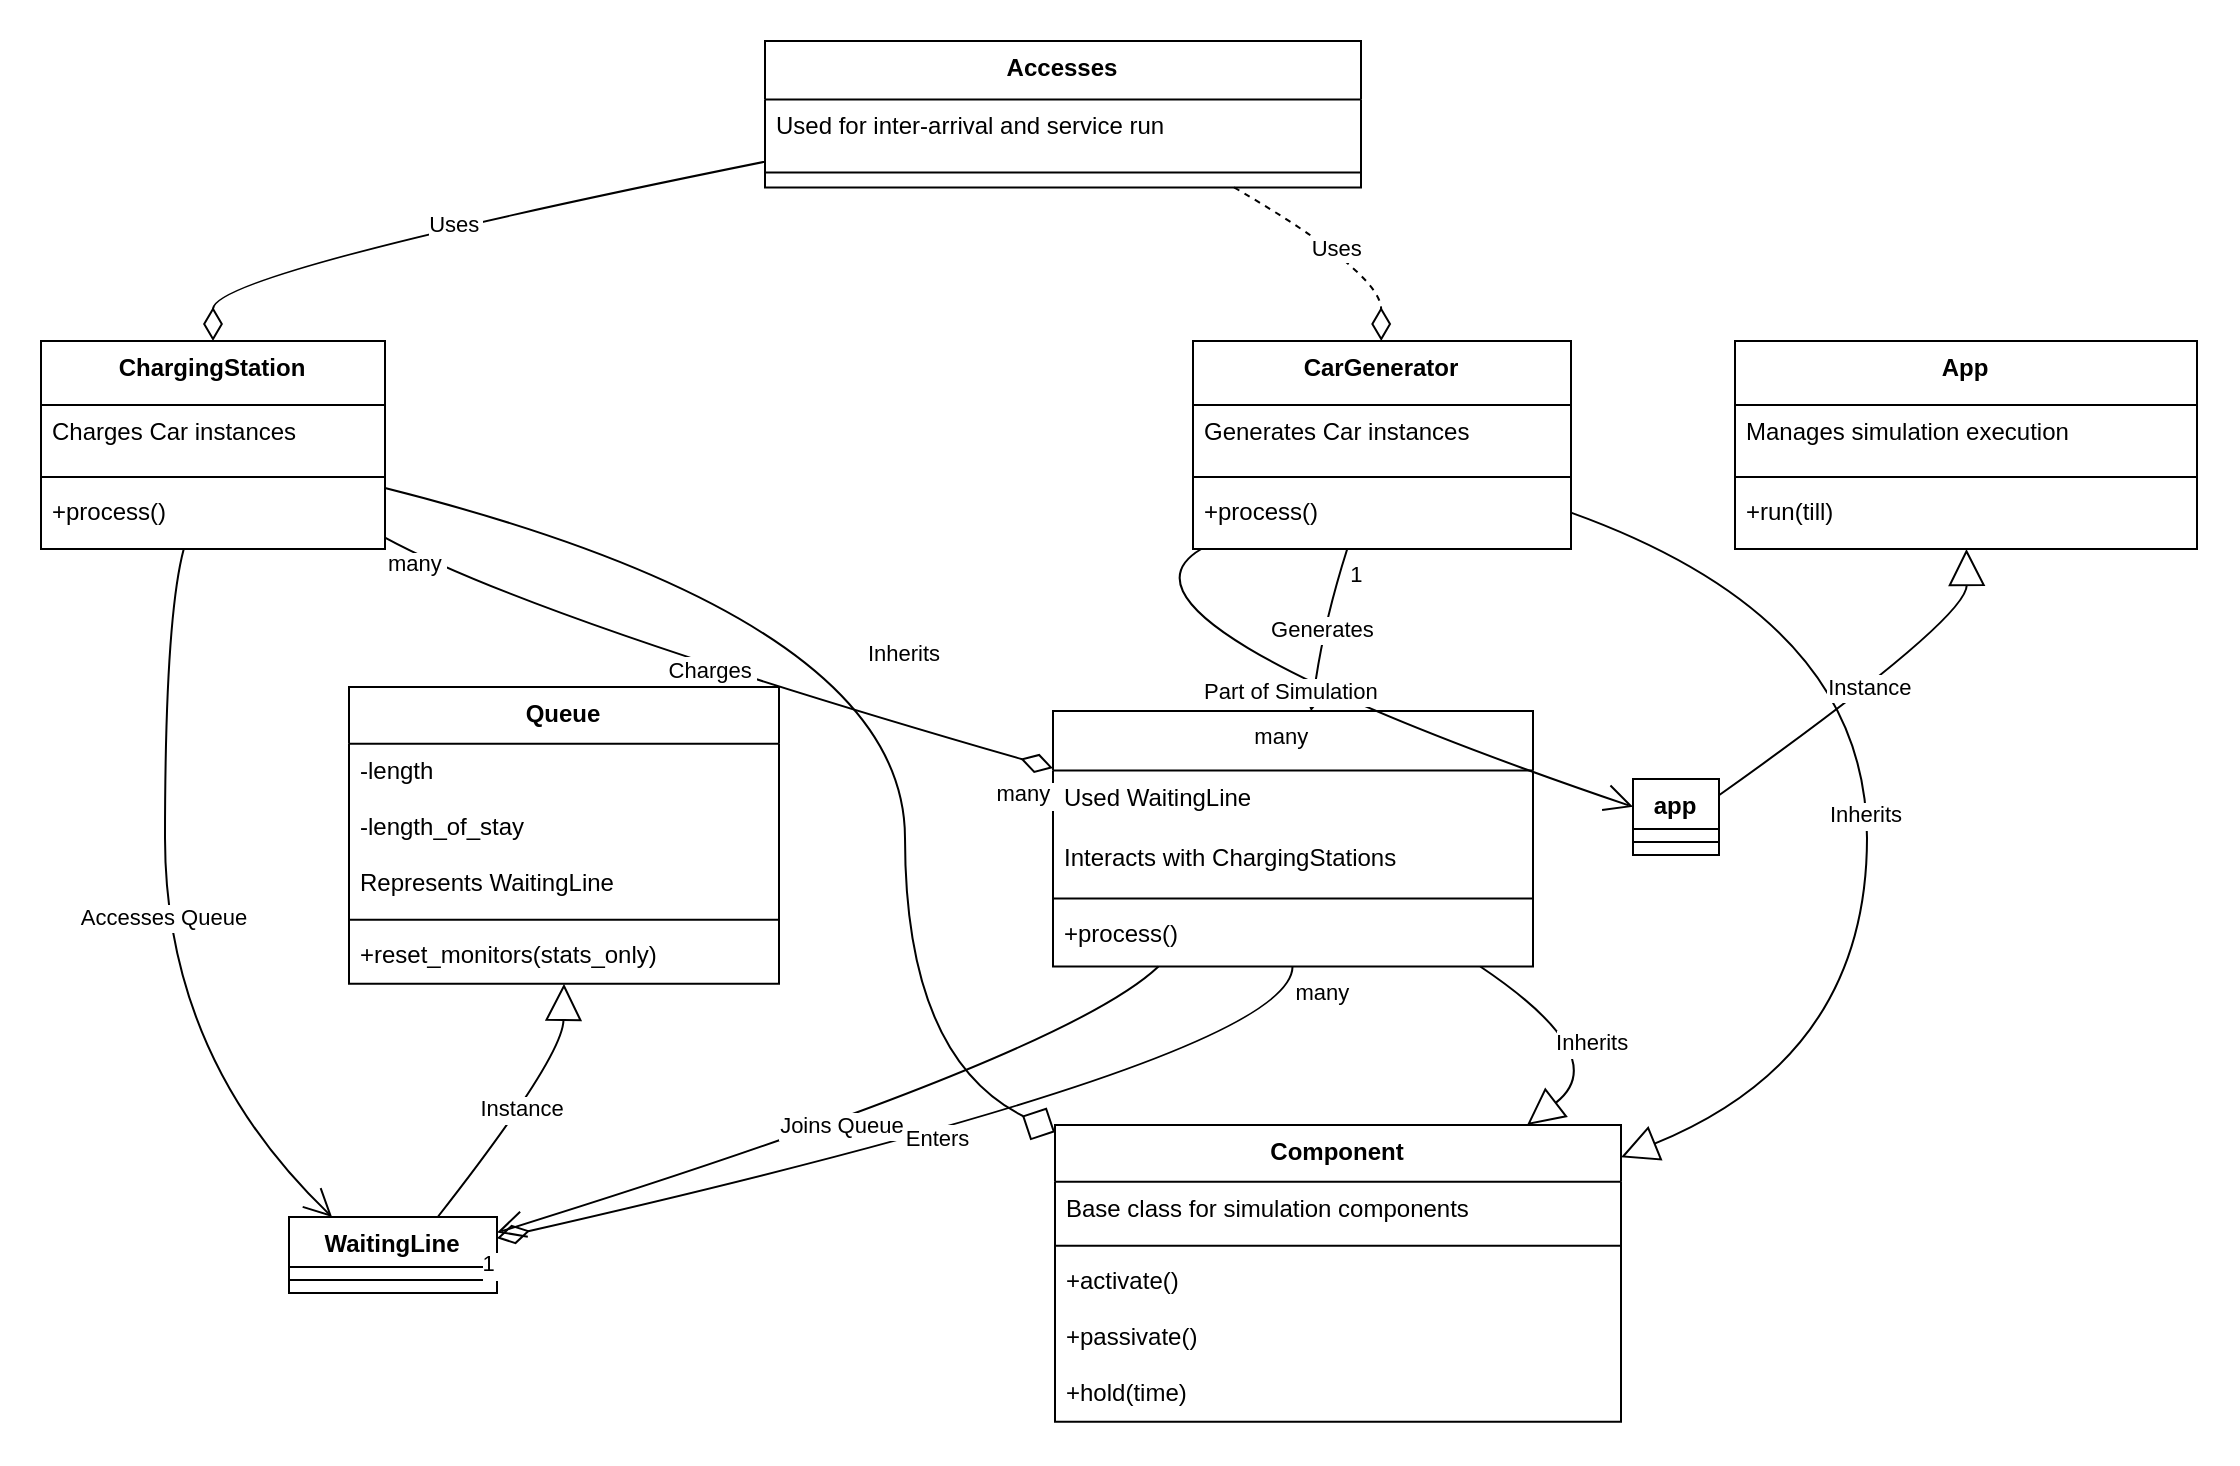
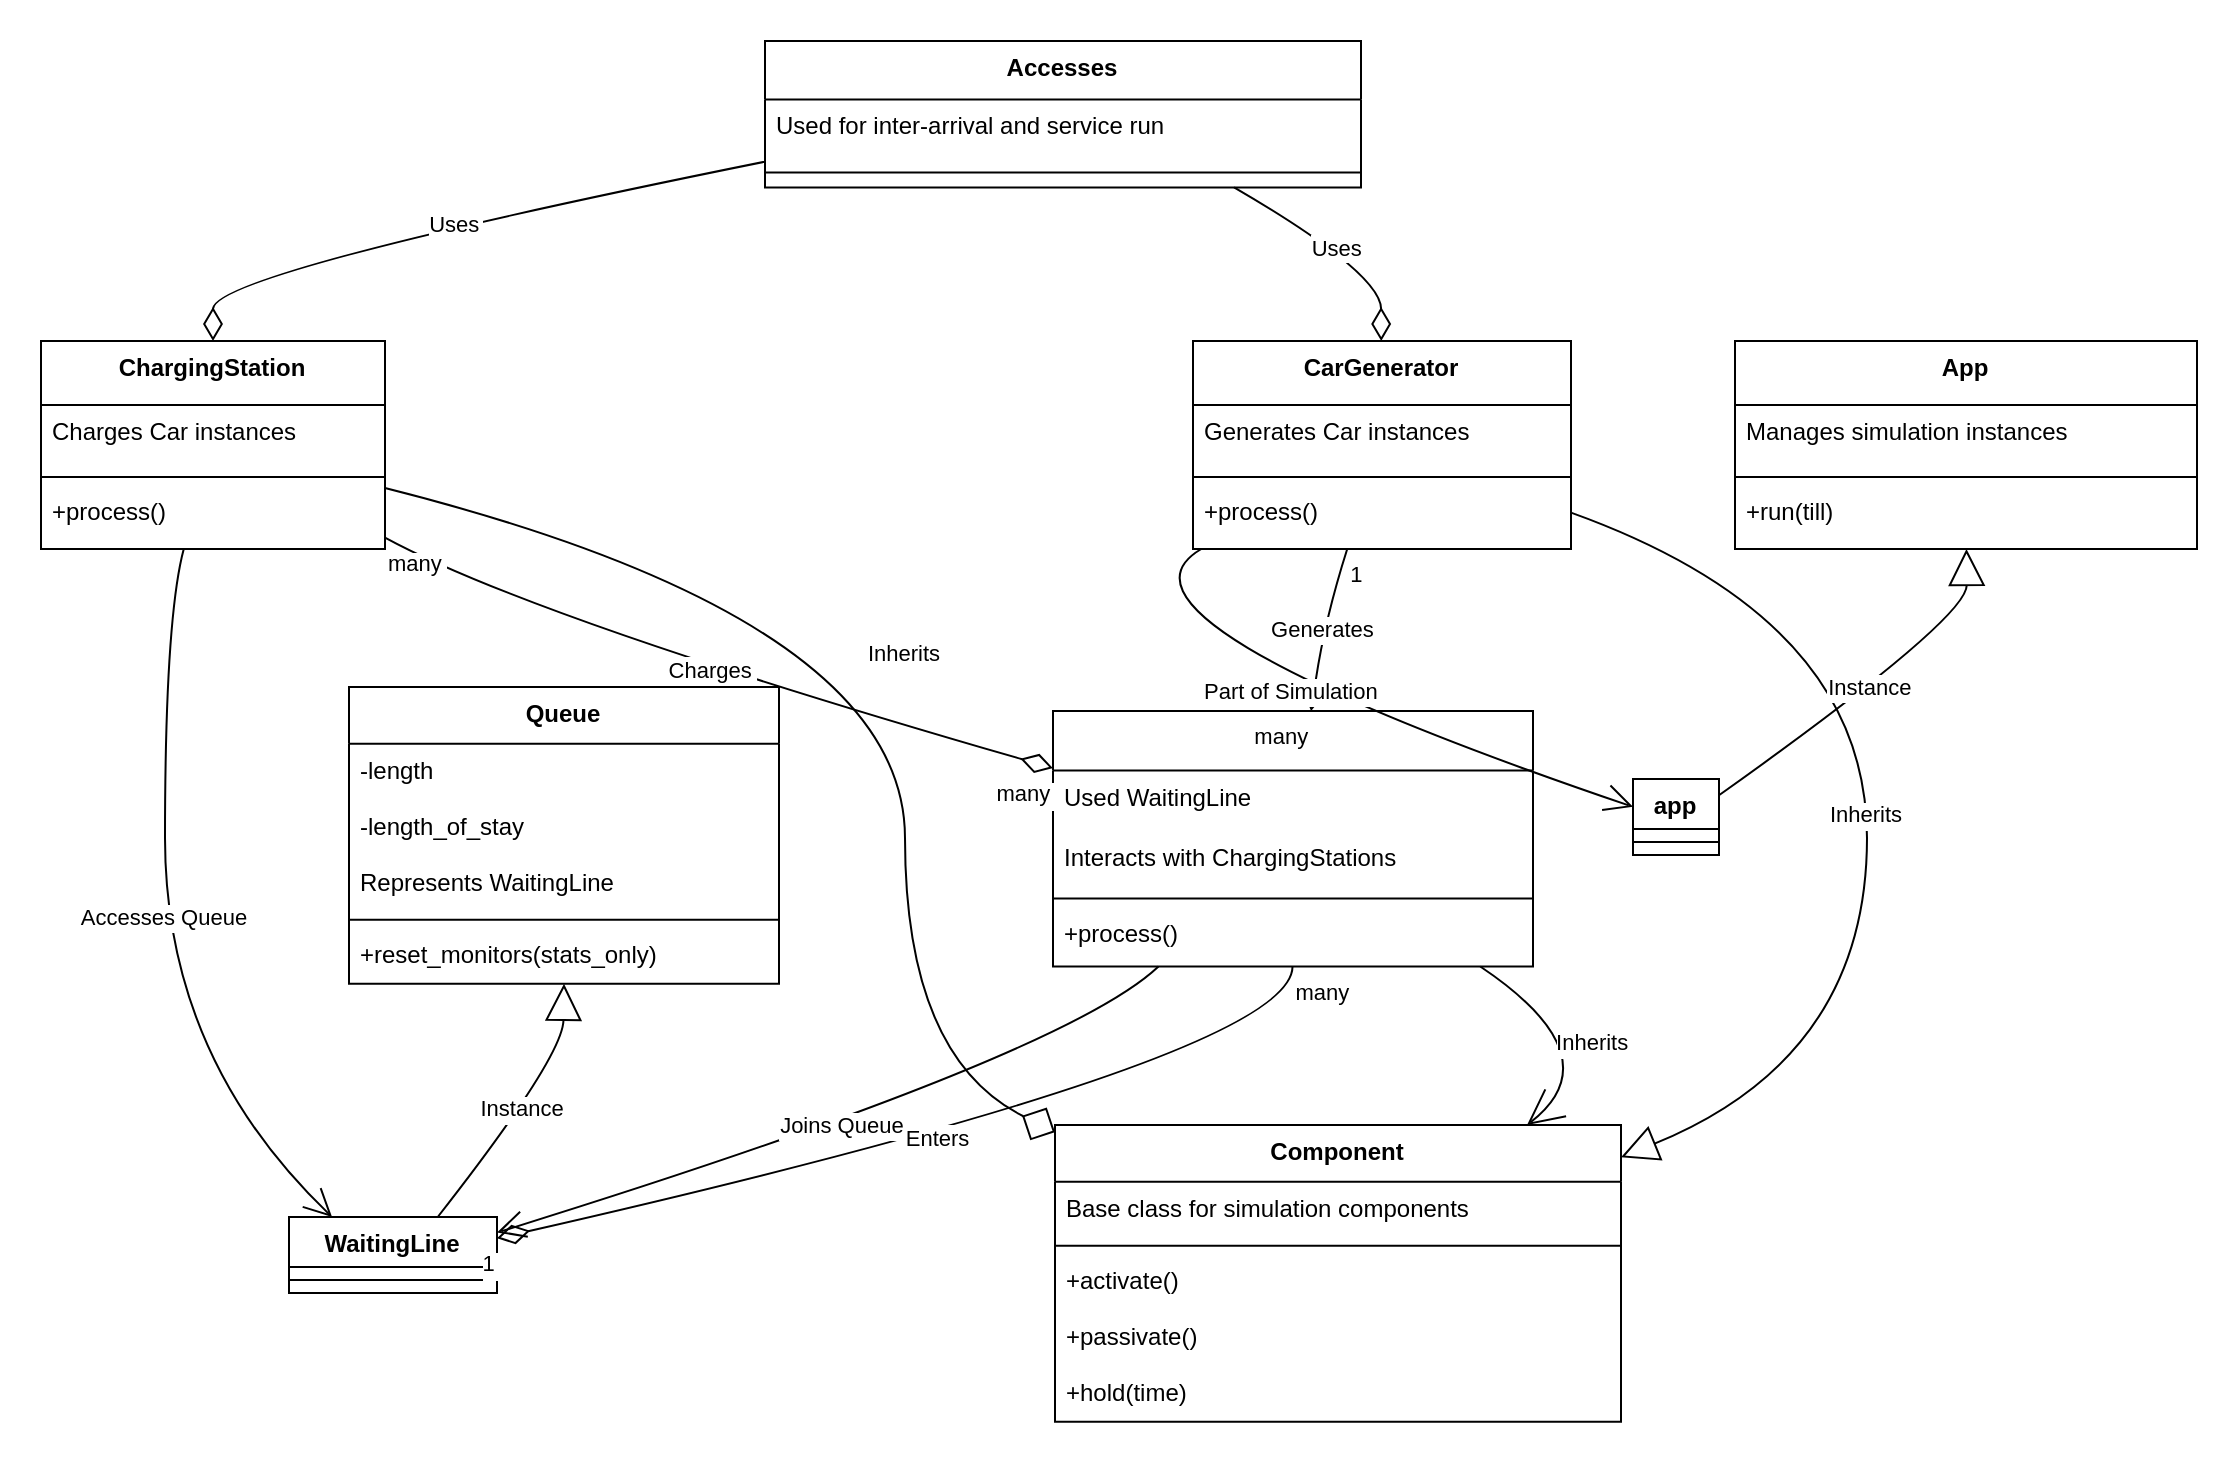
(1276, 213) -> (1276, 213)
(1915, 432) -> (1915, 432)
(1572, 1083) -> (1556, 1094)
